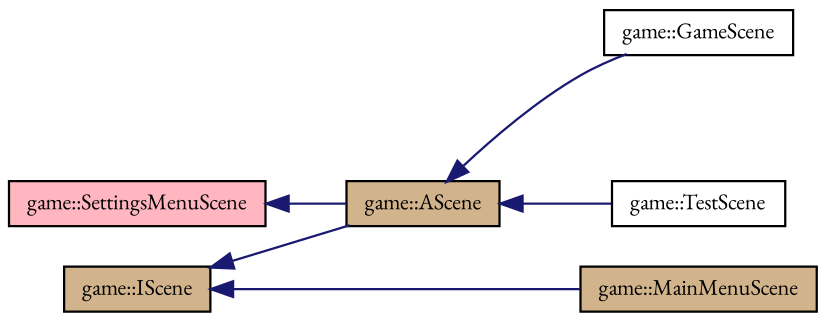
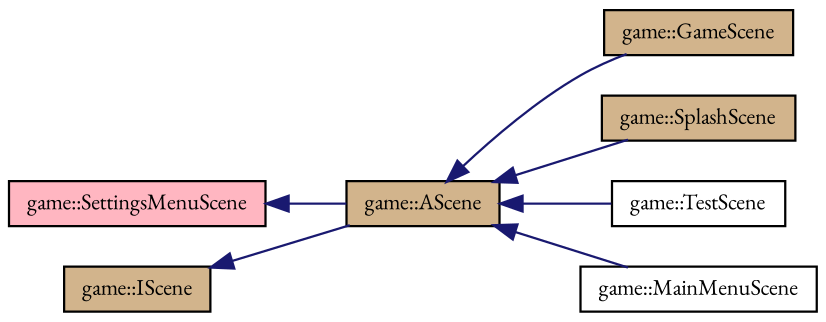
(699, 33) -> (699, 33)
none -> (699, 118)
(407, 289) -> (572, 250)
(699, 289) -> (699, 289)
